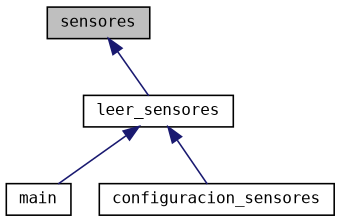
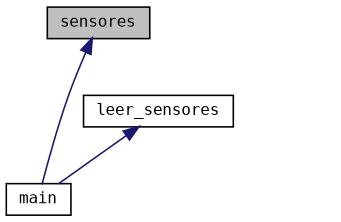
(133, 74) -> (61, 118)
(217, 199) -> none
